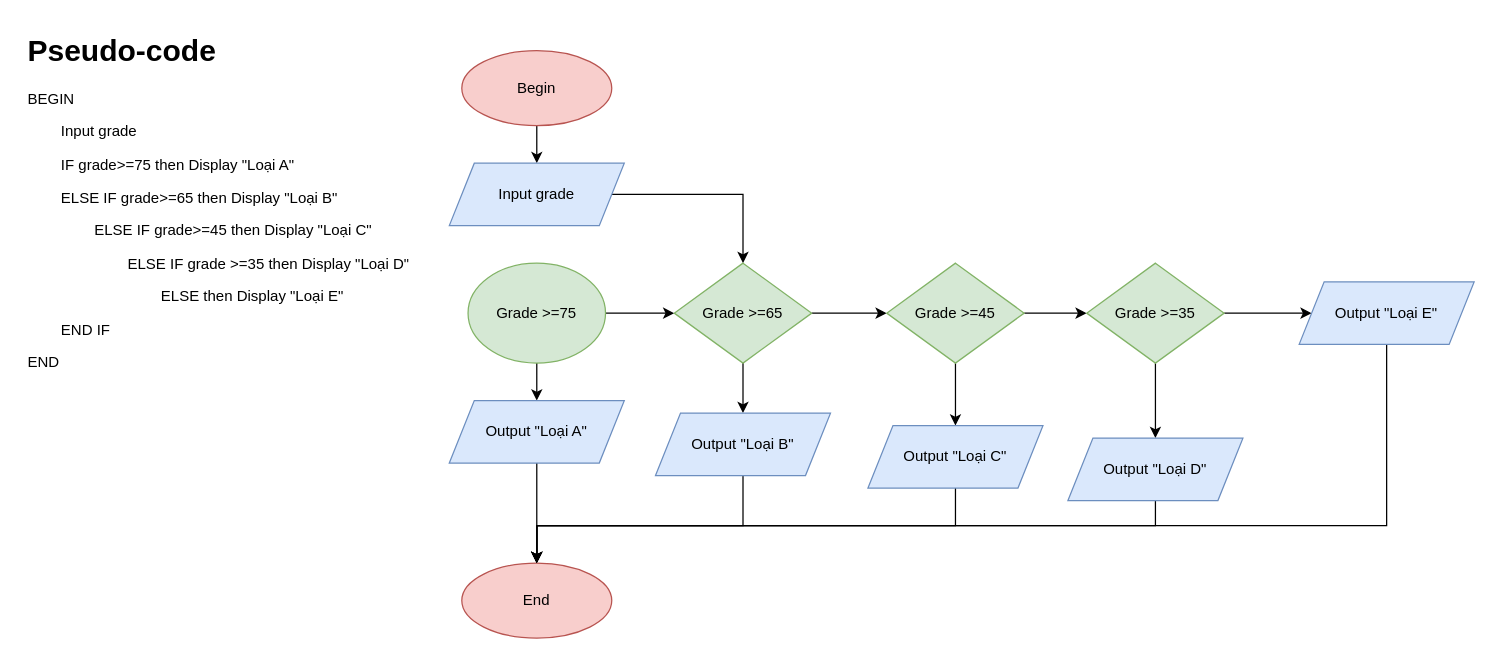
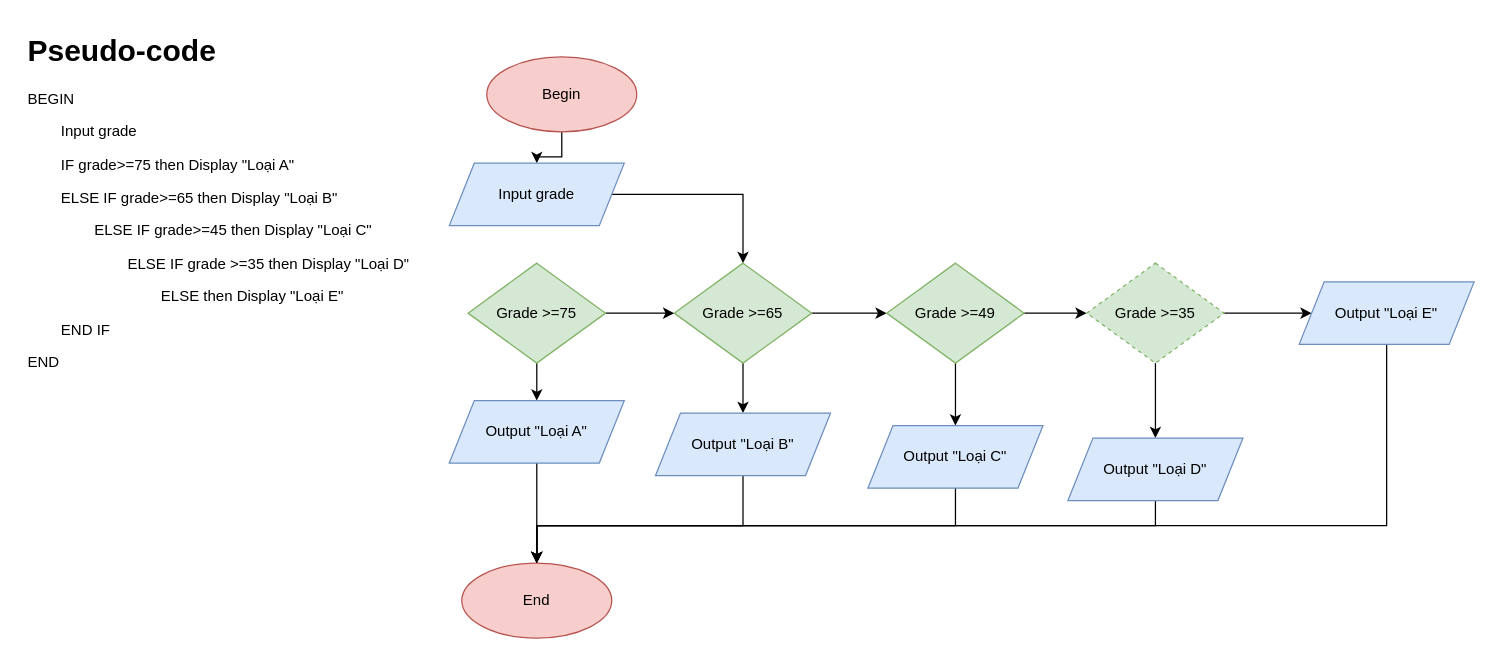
(537, 88) -> (562, 94)
(537, 313) -> (537, 313)
(956, 313) -> (956, 313)
(1156, 313) -> (1156, 313)
